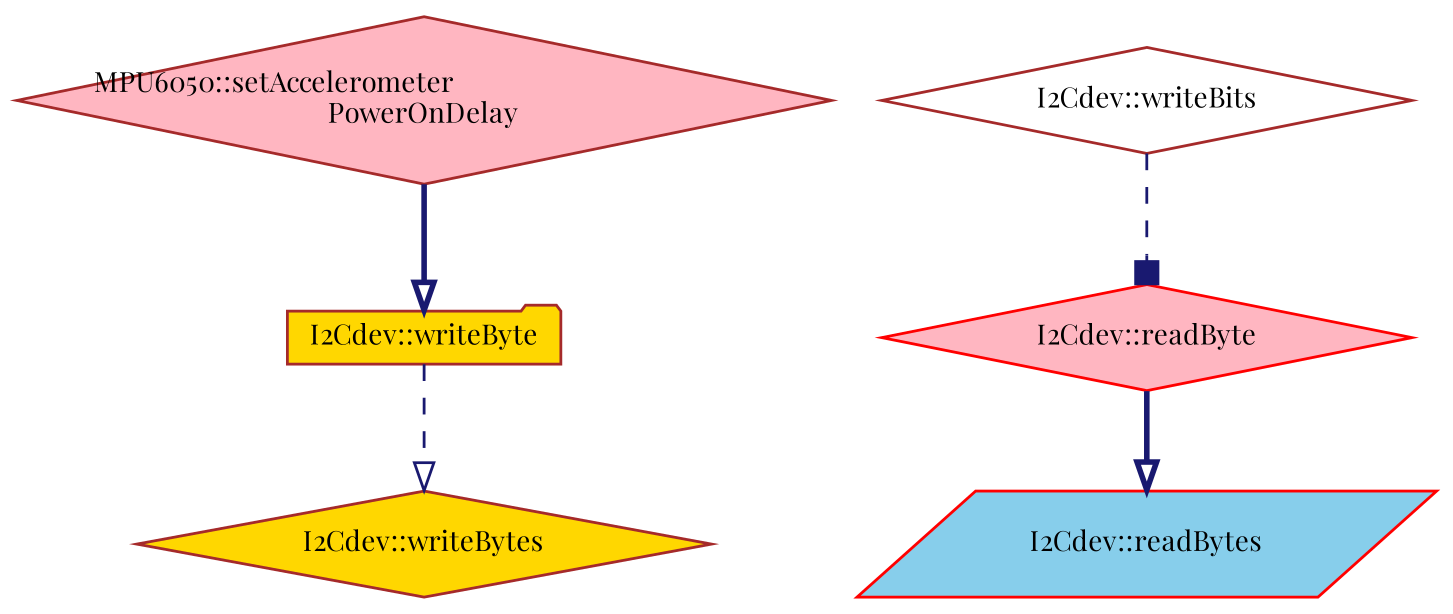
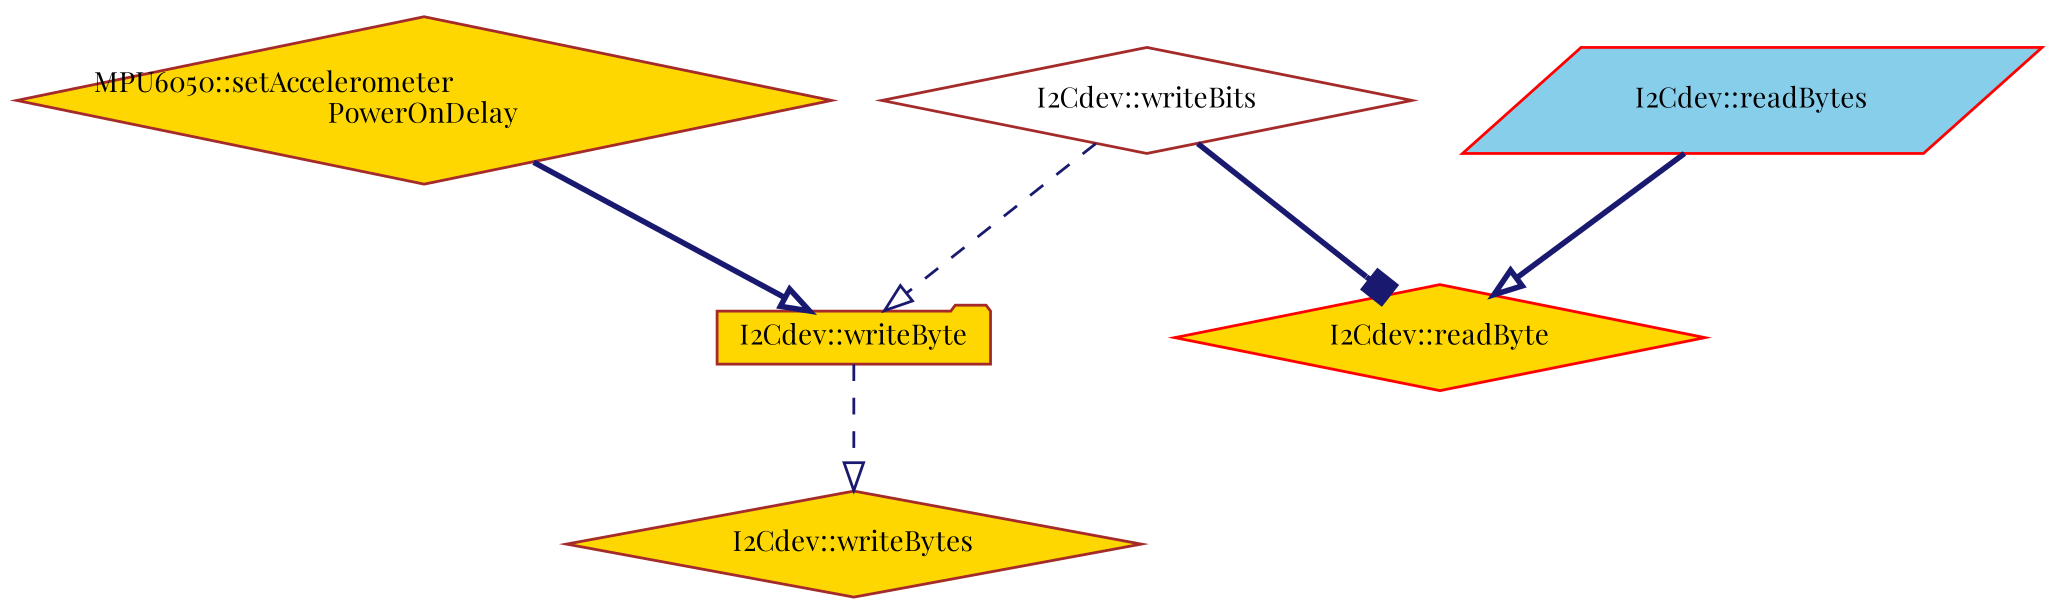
(424, 100) -> (424, 100)
(1147, 205) -> (1282, 210)
none -> (1001, 218)
(1147, 338) -> (1440, 338)
(1147, 427) -> (1601, 215)
